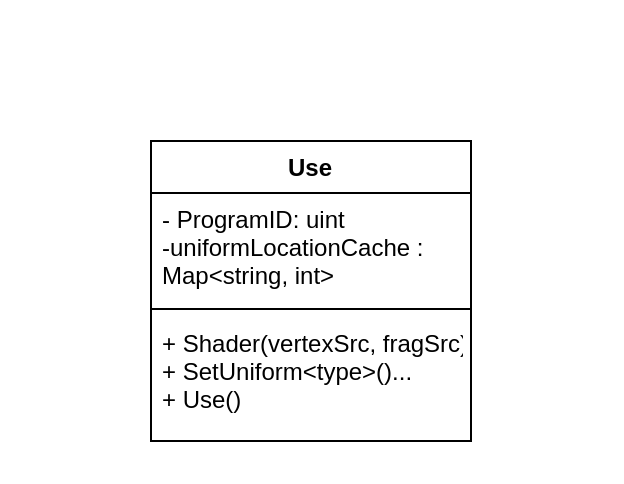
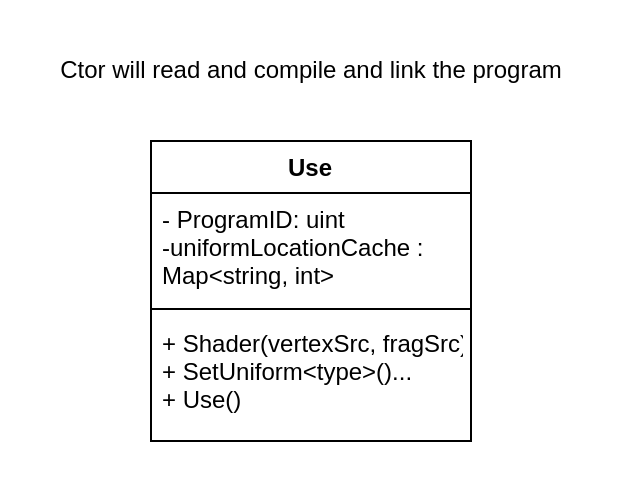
none -> (311, 71)
